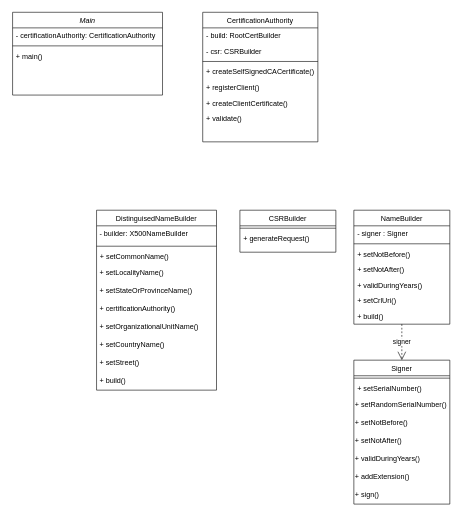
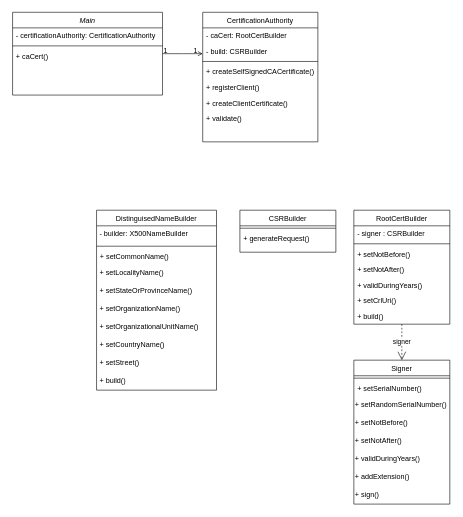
(248, 36) -> (252, 36)
(235, 52) -> (238, 52)
none -> (181, 54)
(30, 56) -> (35, 56)
(401, 218) -> (401, 218)
(386, 234) -> (393, 234)
(145, 309) -> (141, 309)
